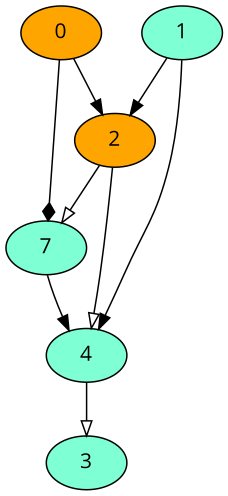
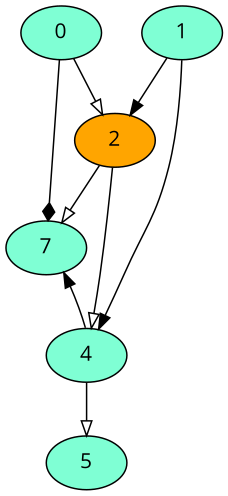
(61, 33) -> (61, 33)
(85, 80) -> (85, 80)
(54, 296) -> (78, 307)
(87, 463) -> (87, 463)
